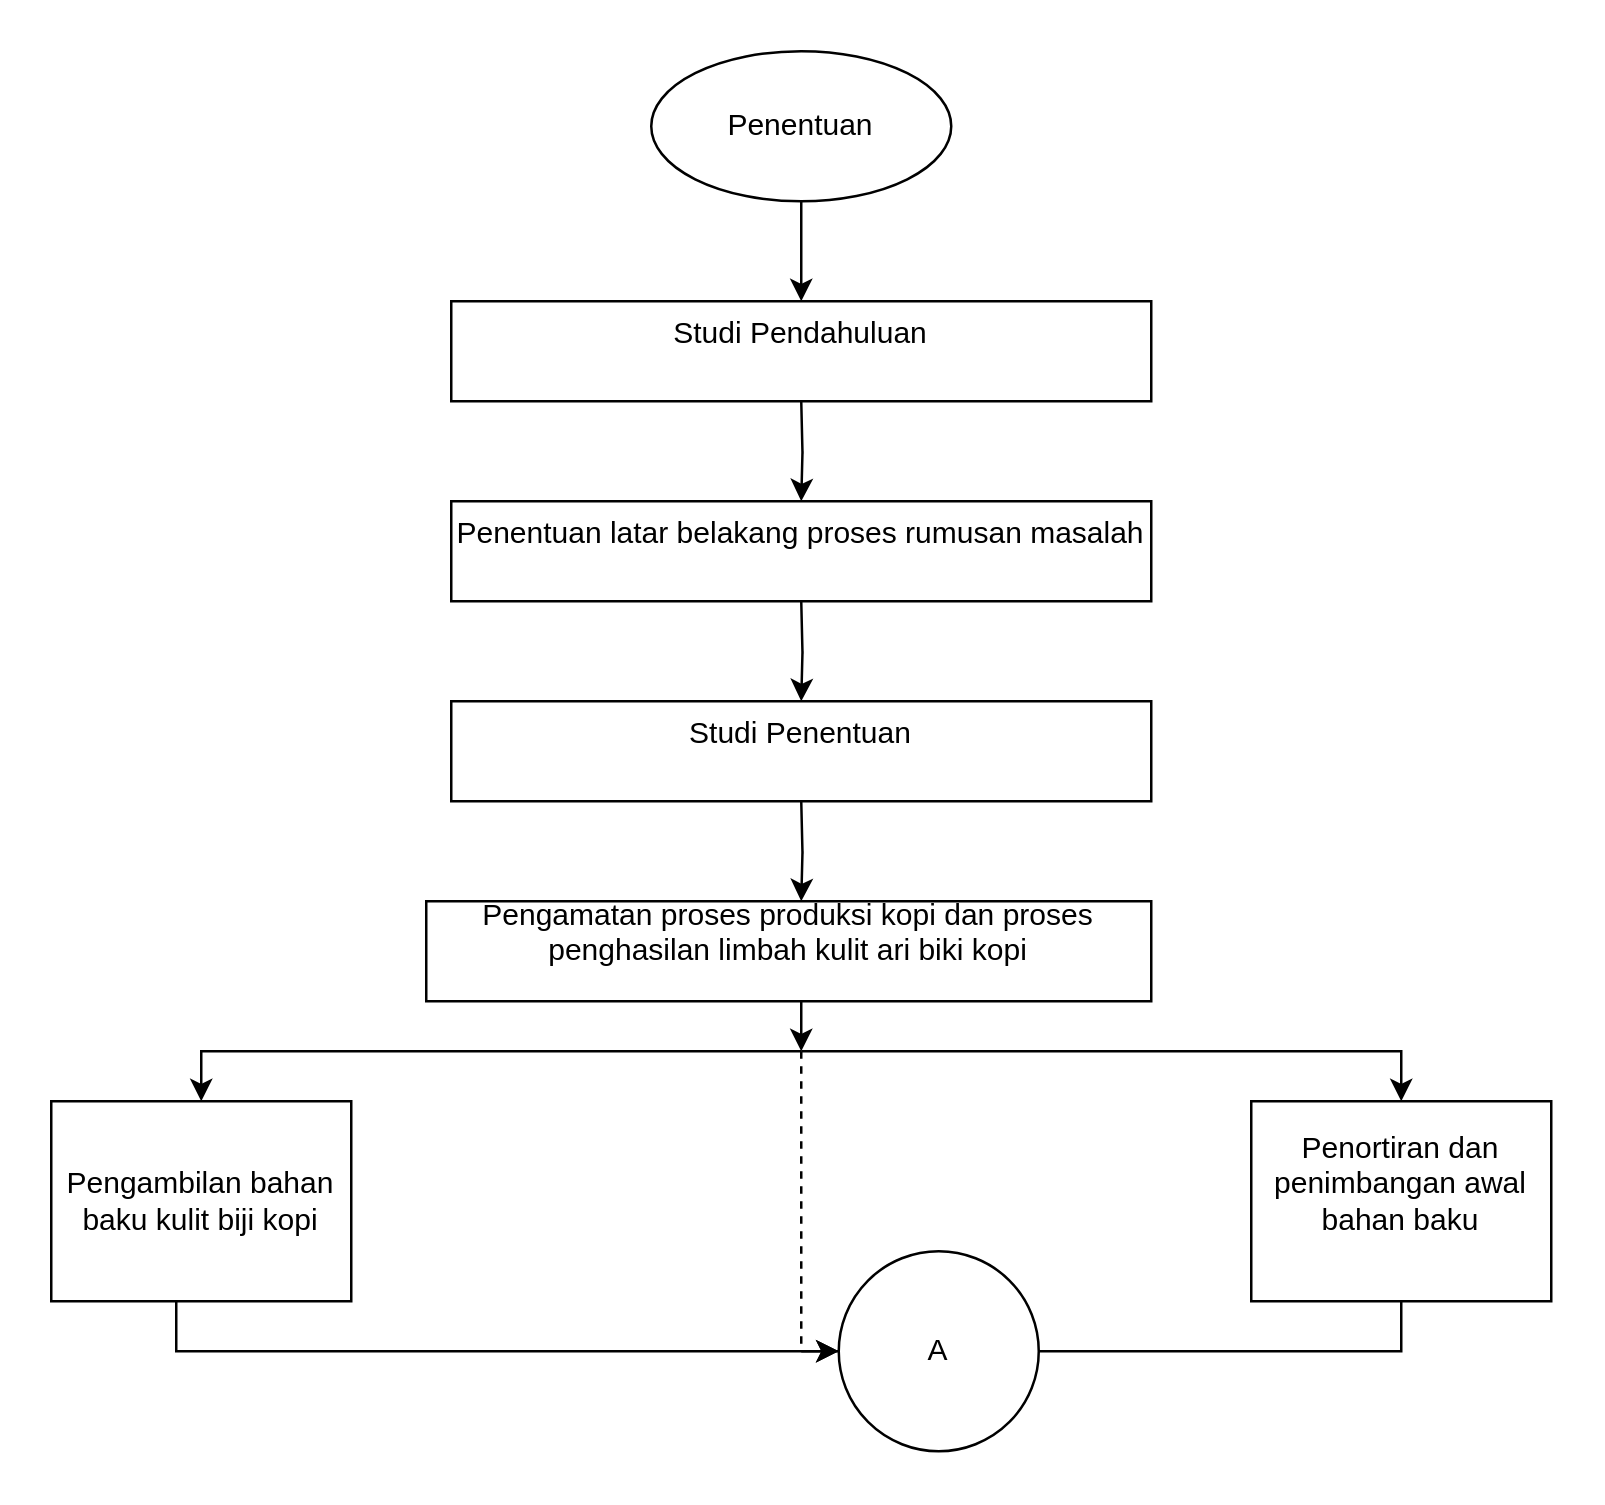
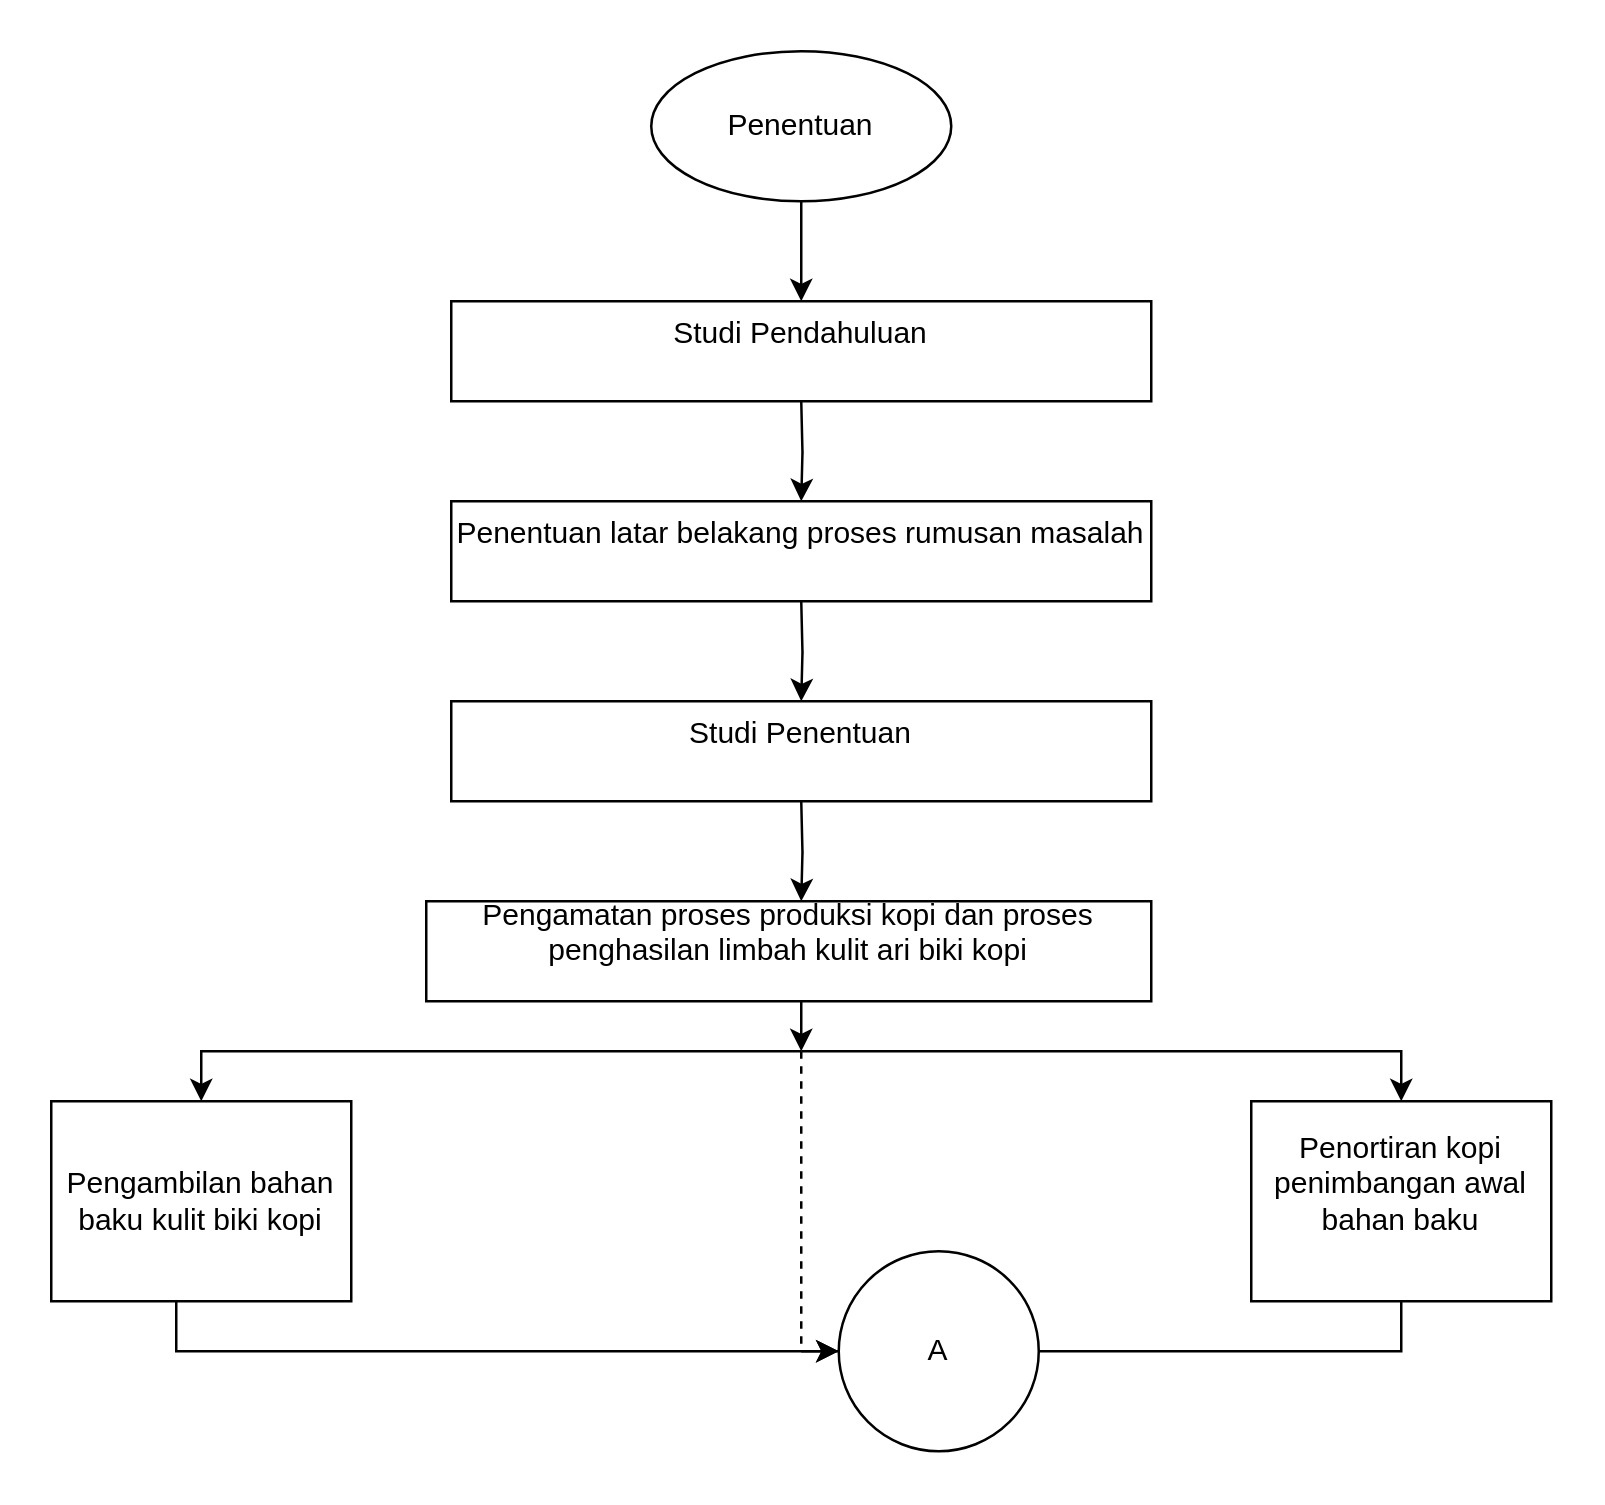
(201, 1201) -> (201, 1201)
(1401, 1201) -> (1401, 1201)
